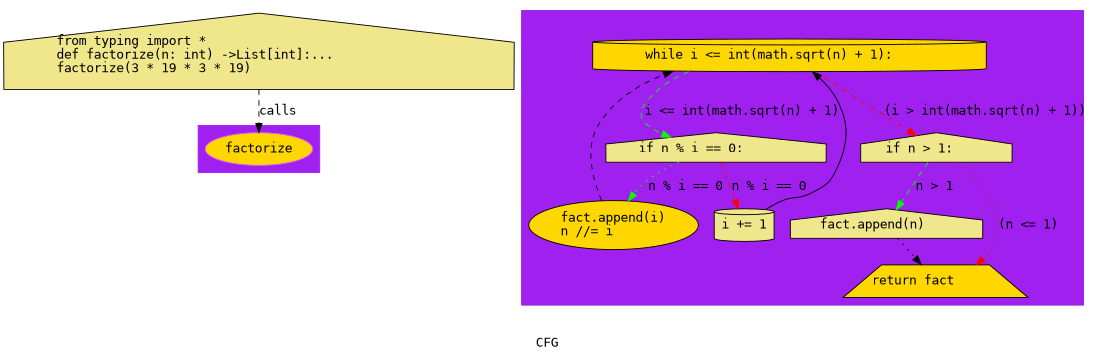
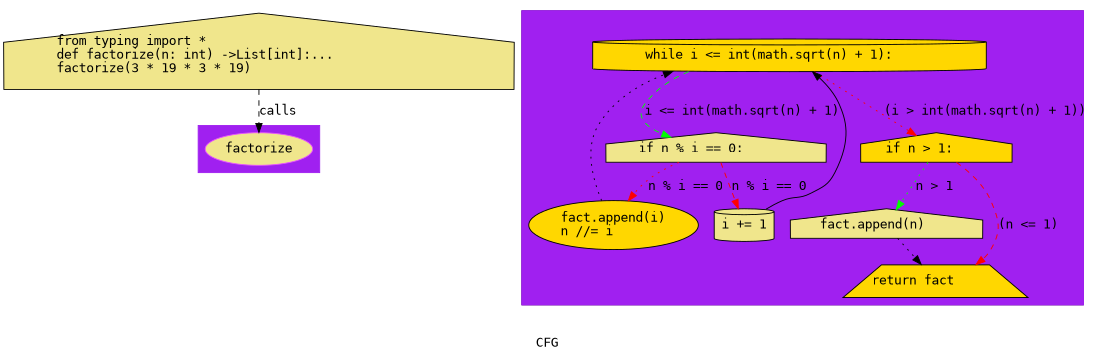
(861, 101) -> (861, 101)
(600, 123) -> (600, 123)
(259, 149) -> (259, 149)
(936, 149) -> (936, 149)
(655, 175) -> (655, 175)
(915, 182) -> (915, 182)
(993, 206) -> (993, 206)
